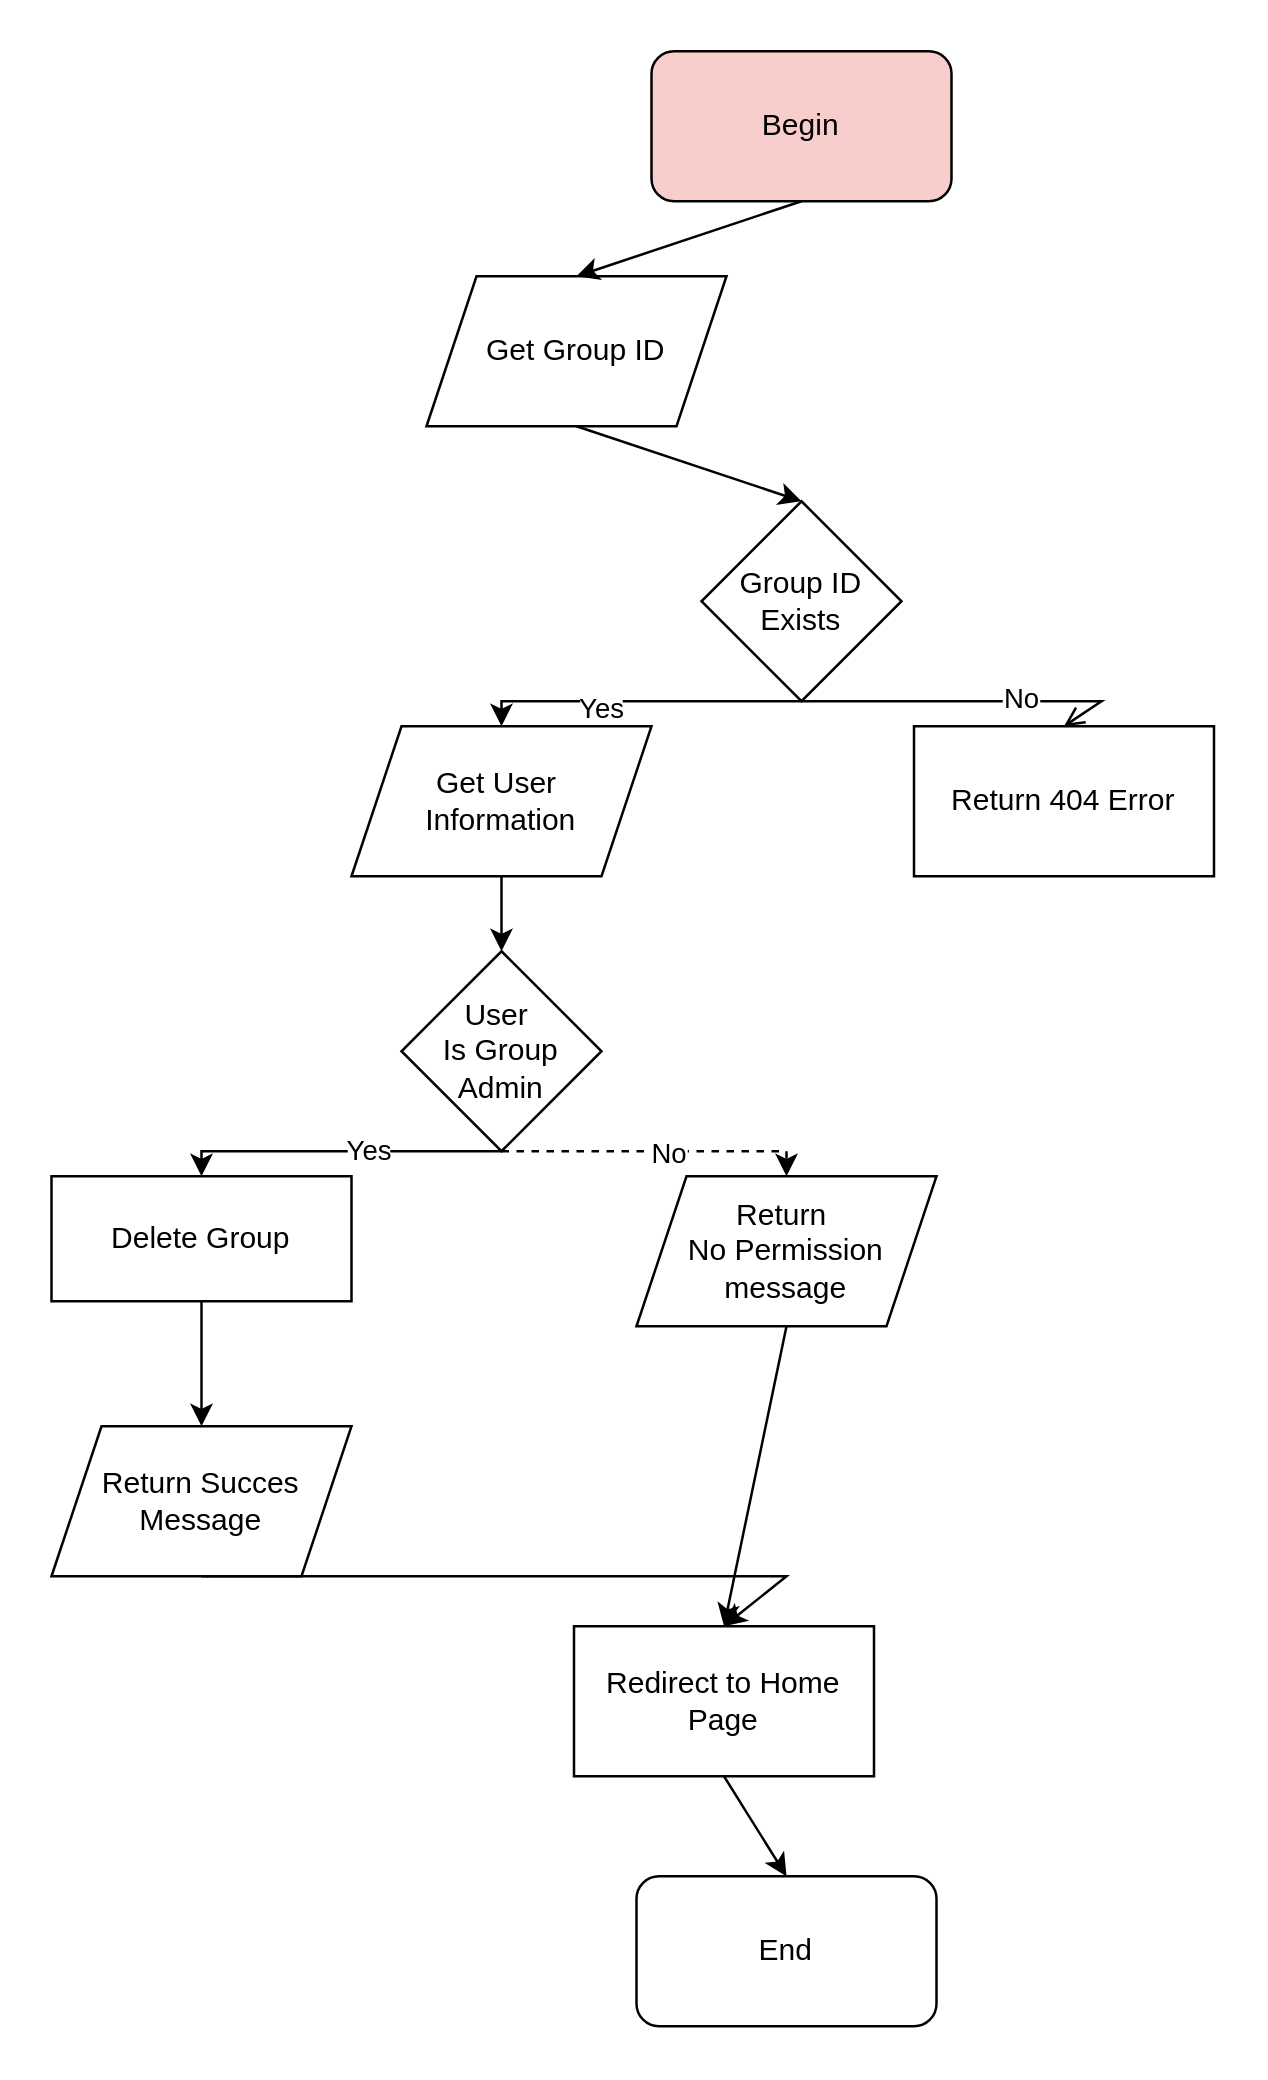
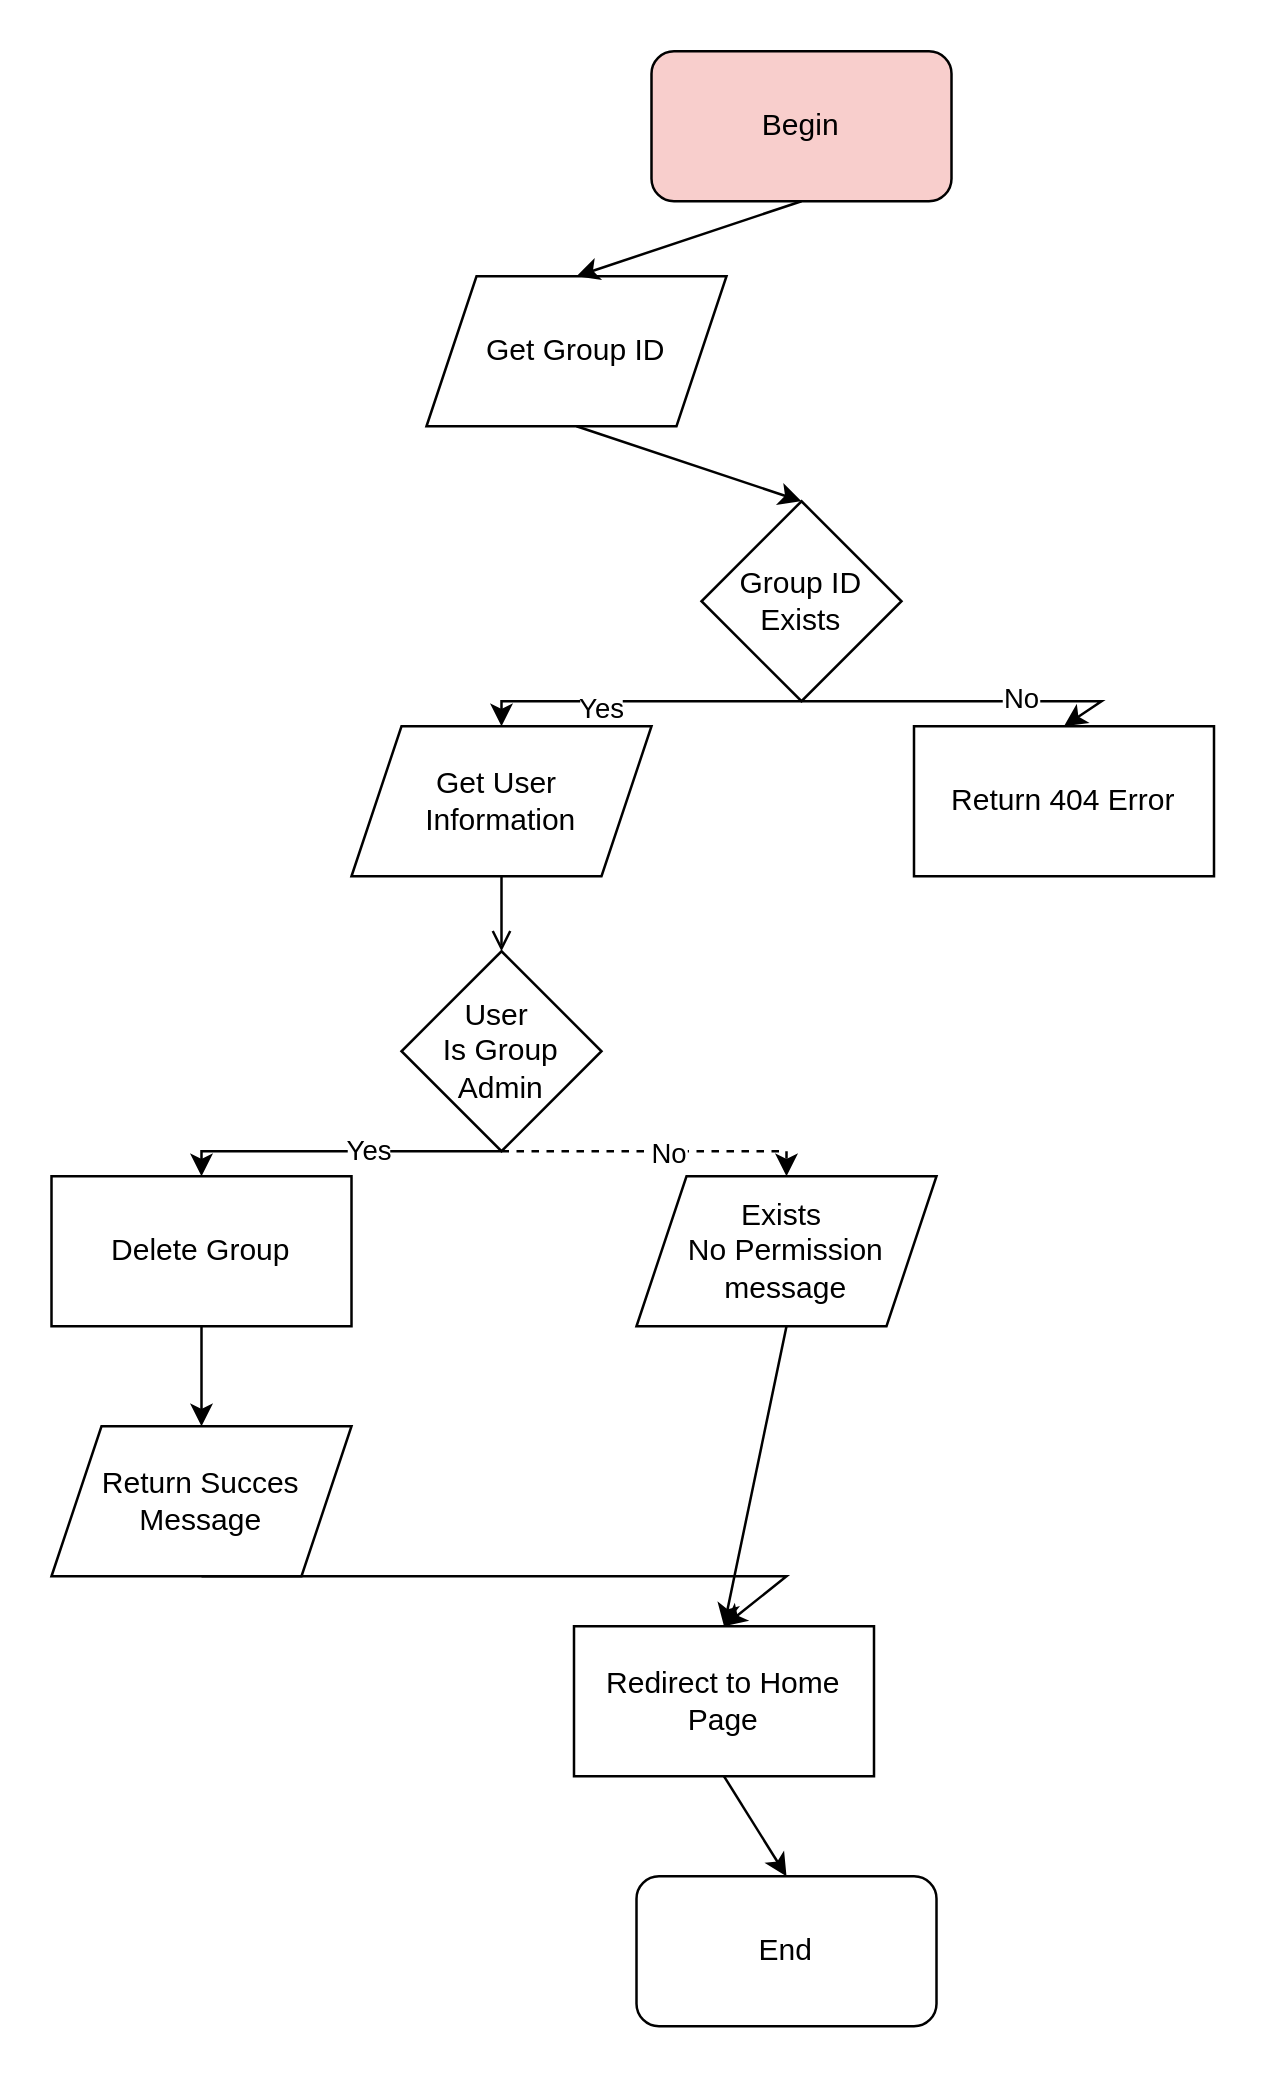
(1075, 719) -> (1079, 716)
(501, 933) -> (501, 937)
(201, 1239) -> (201, 1251)
(786, 1251) -> (786, 1251)
